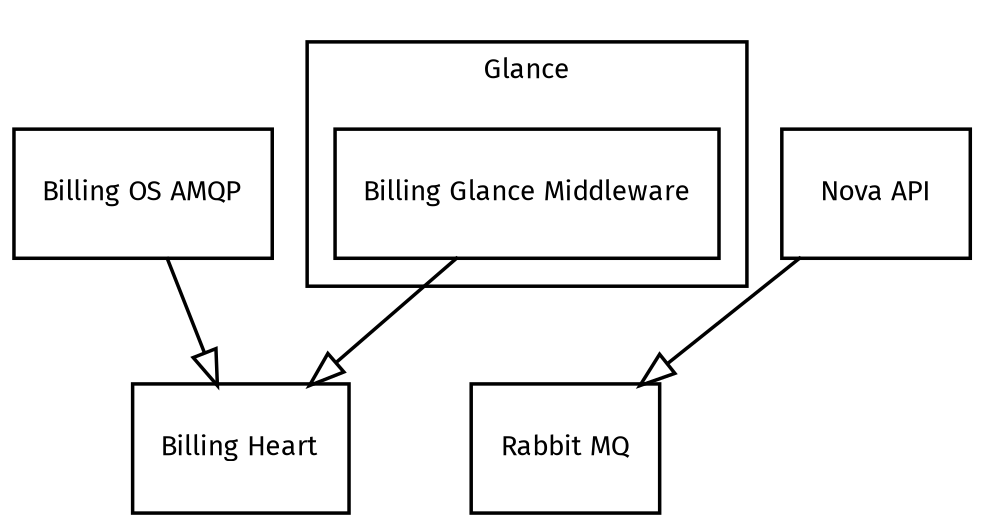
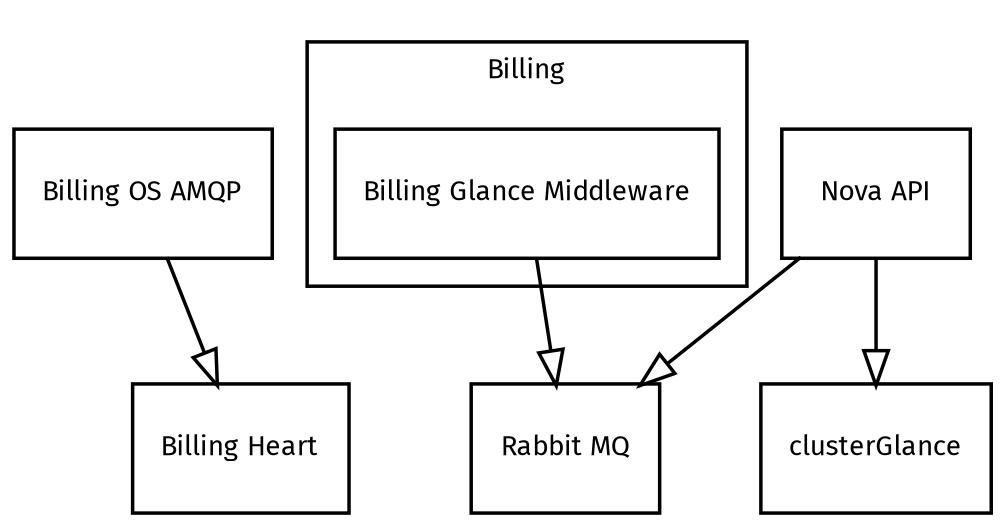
(527, 72) -> (527, 72)
(397, 310) -> (544, 309)
none -> (876, 449)
